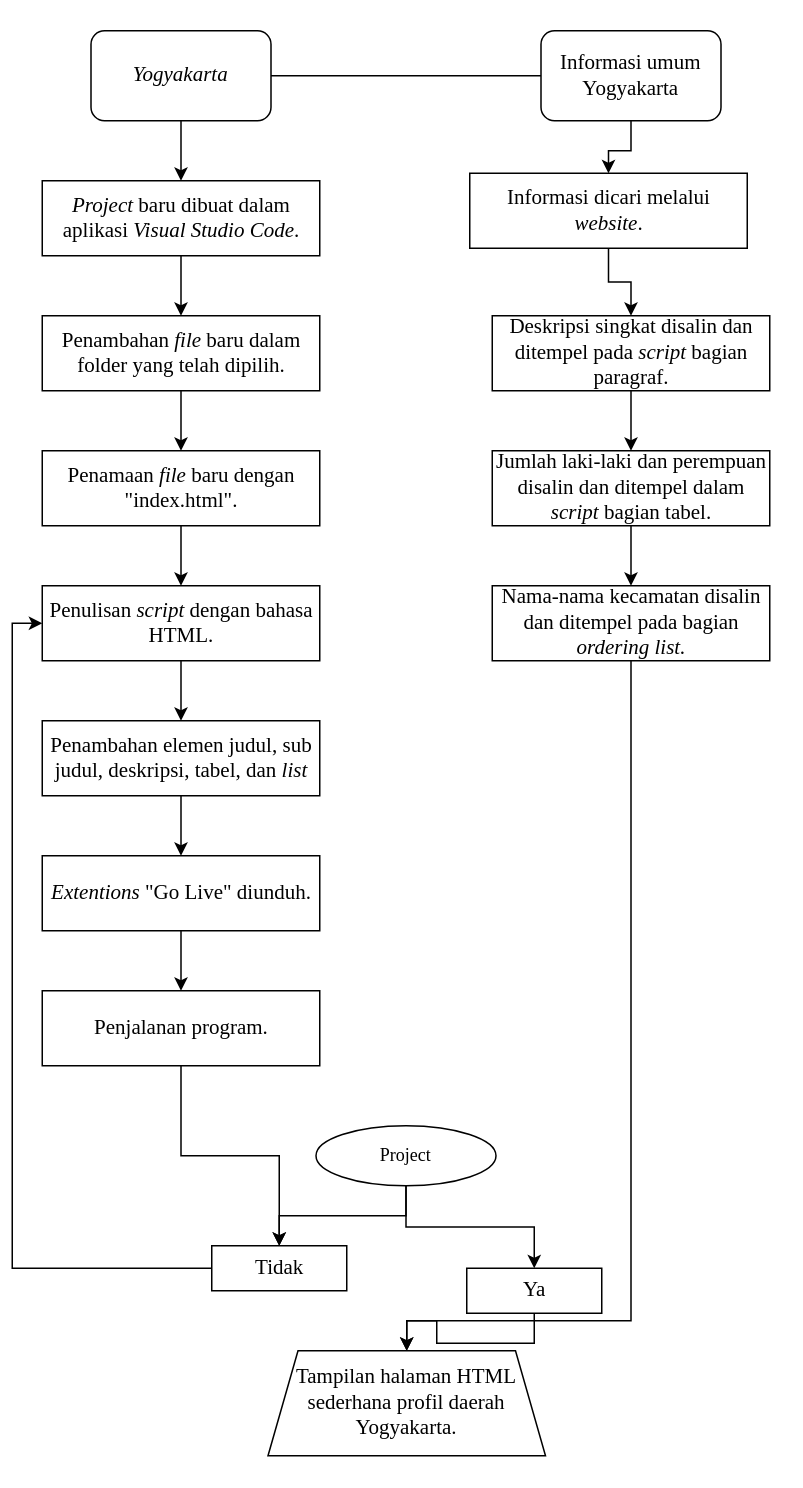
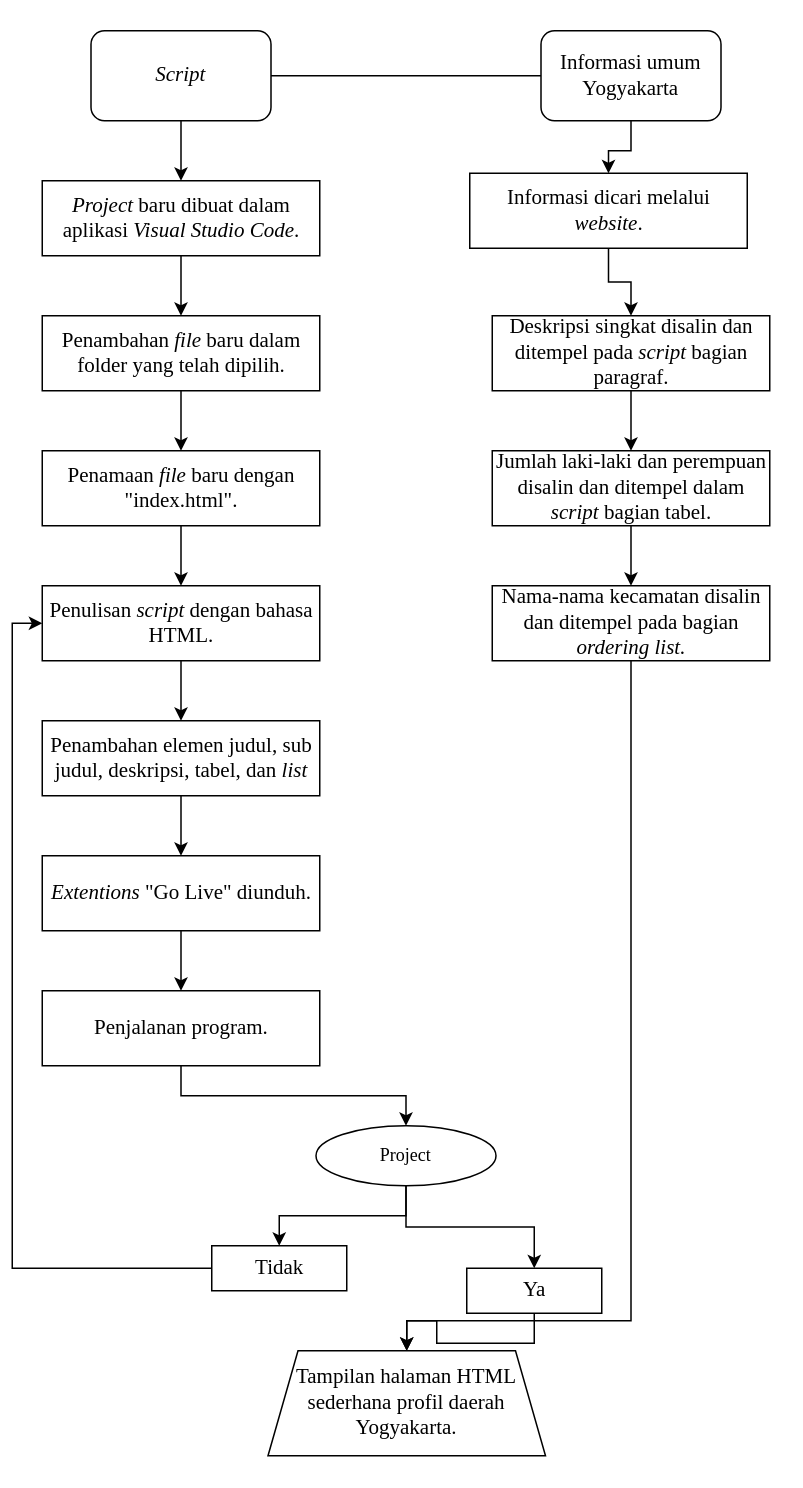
(181, 76) -> (181, 76)
(226, 1156) -> (302, 1096)
